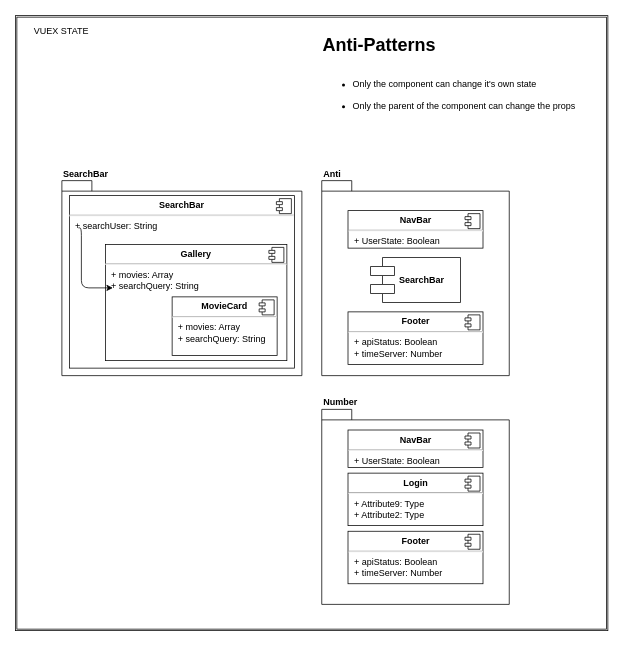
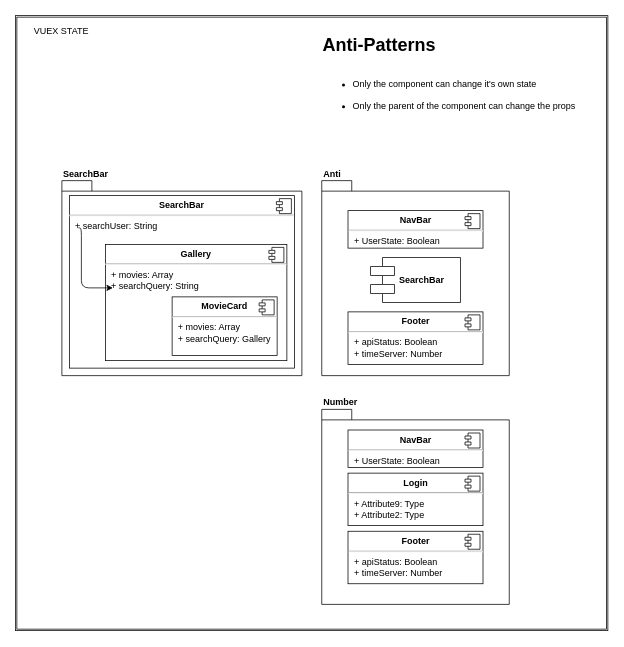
(220, 297) -> (222, 297)
